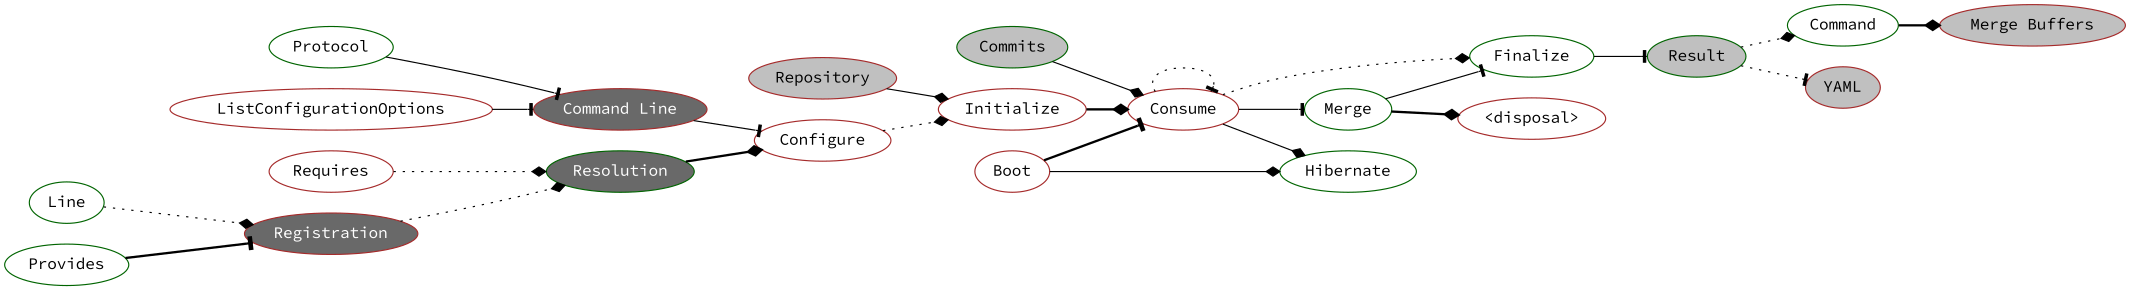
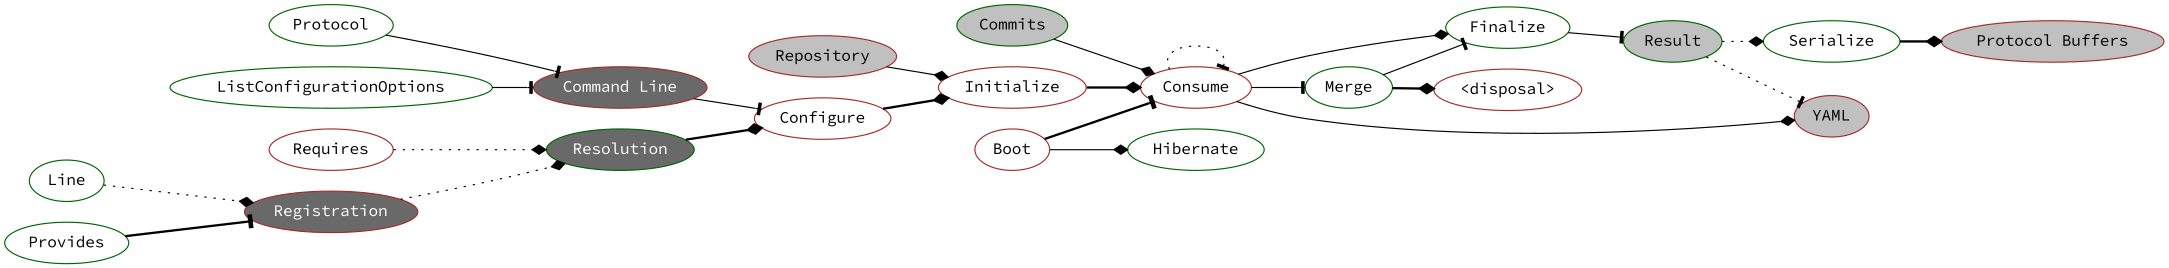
(1843, 25) -> (1832, 41)
(2033, 25) -> (2053, 41)
(1338, 69) -> (1336, 50)
(331, 109) -> (331, 88)
(909, 126) -> (909, 105)
(1257, 137) -> (1507, 133)
